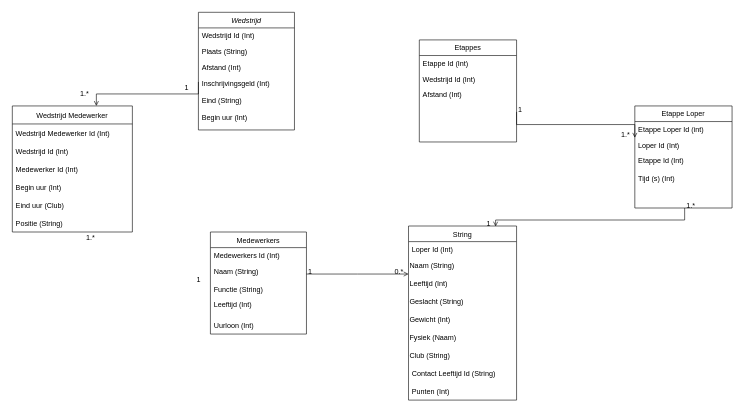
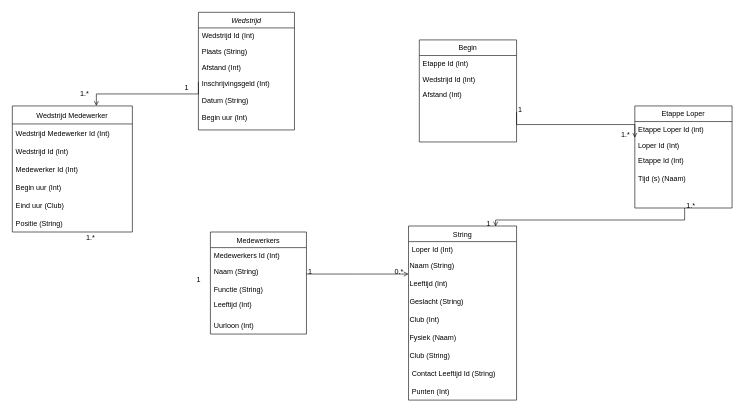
(467, 48) -> (467, 48)
(225, 101) -> (228, 101)
(663, 179) -> (665, 179)
(434, 320) -> (428, 320)
